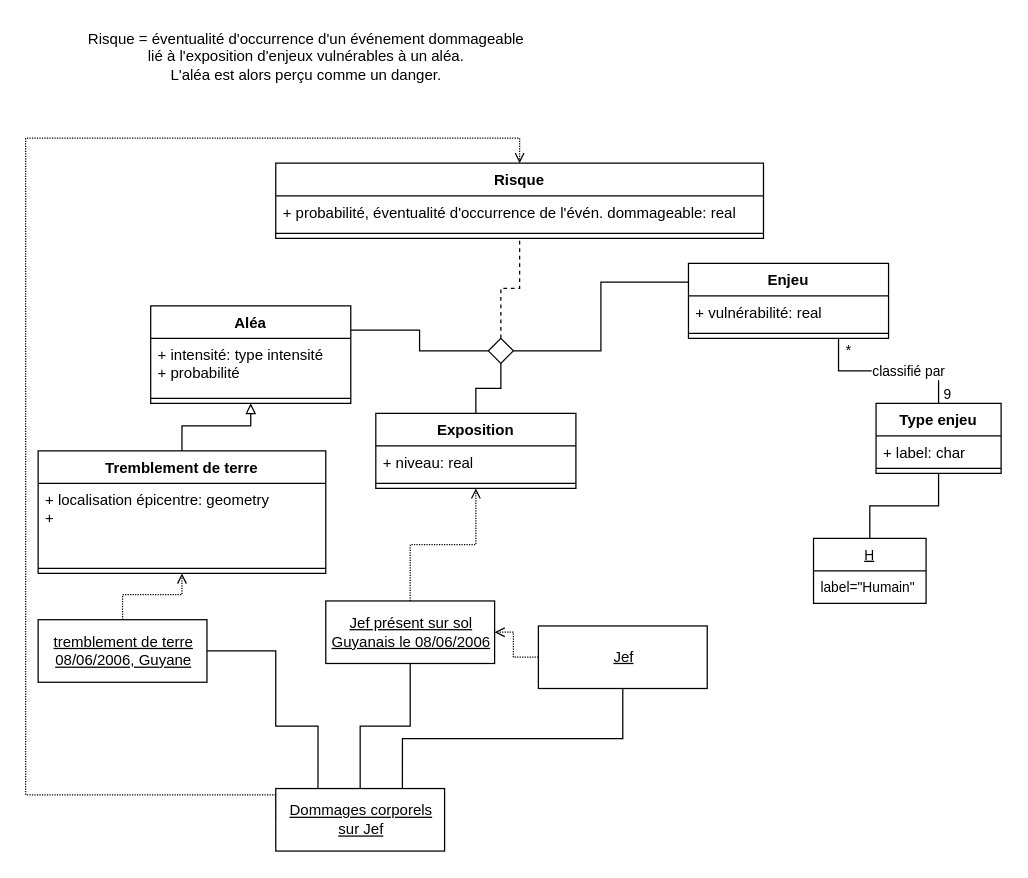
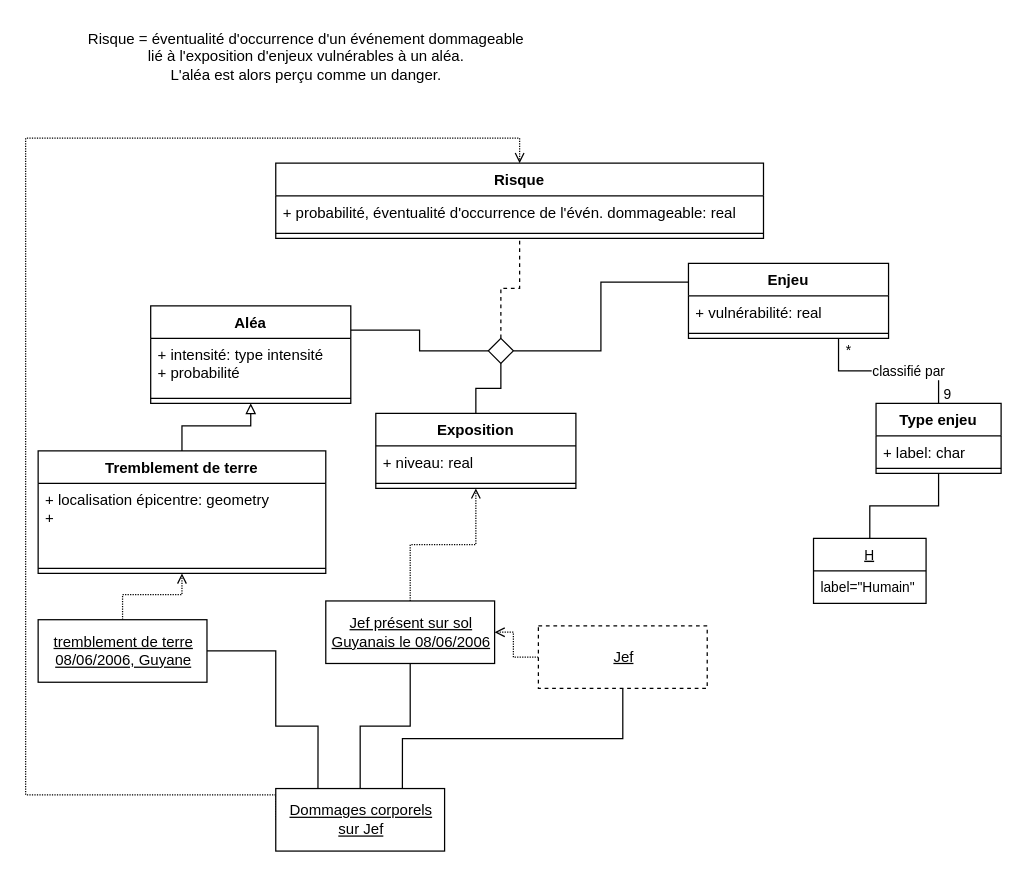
(623, 657) -> (623, 657)
